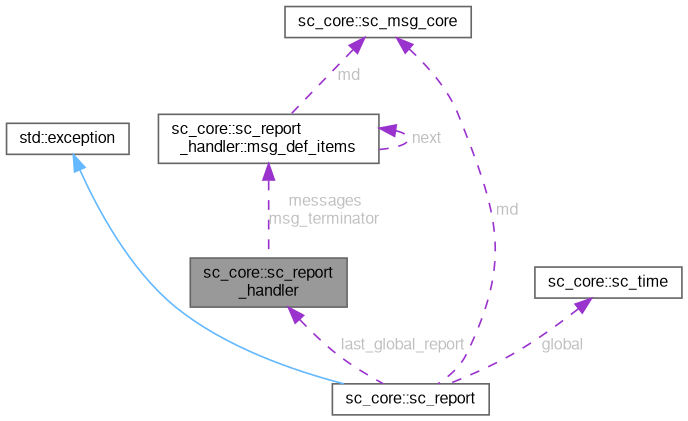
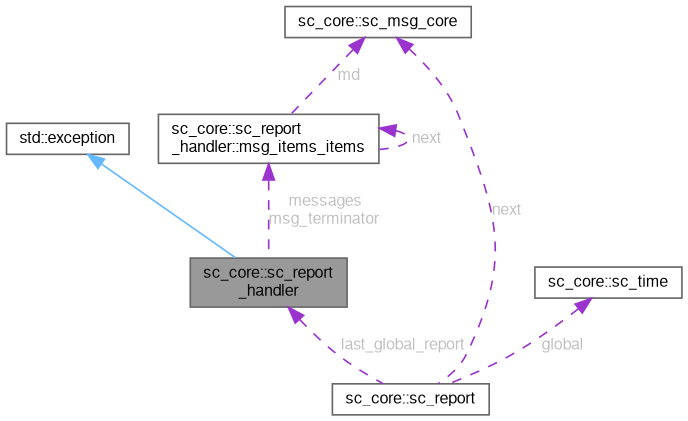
(269, 139) -> (269, 139)
(506, 211) -> (506, 211)
(183, 312) -> (168, 211)
